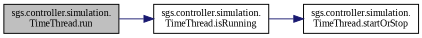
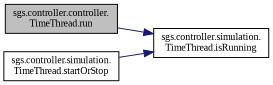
(61, 19) -> (61, 19)
(281, 19) -> (132, 55)
